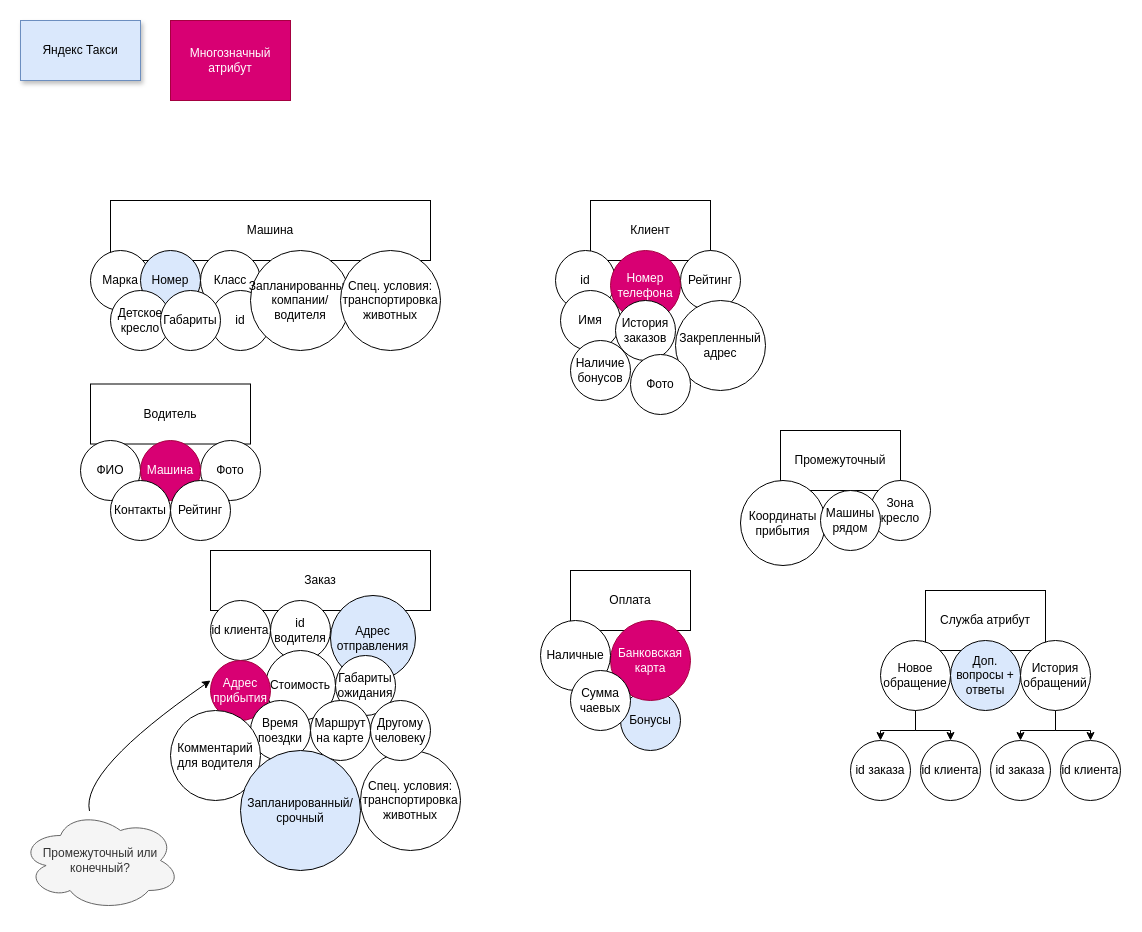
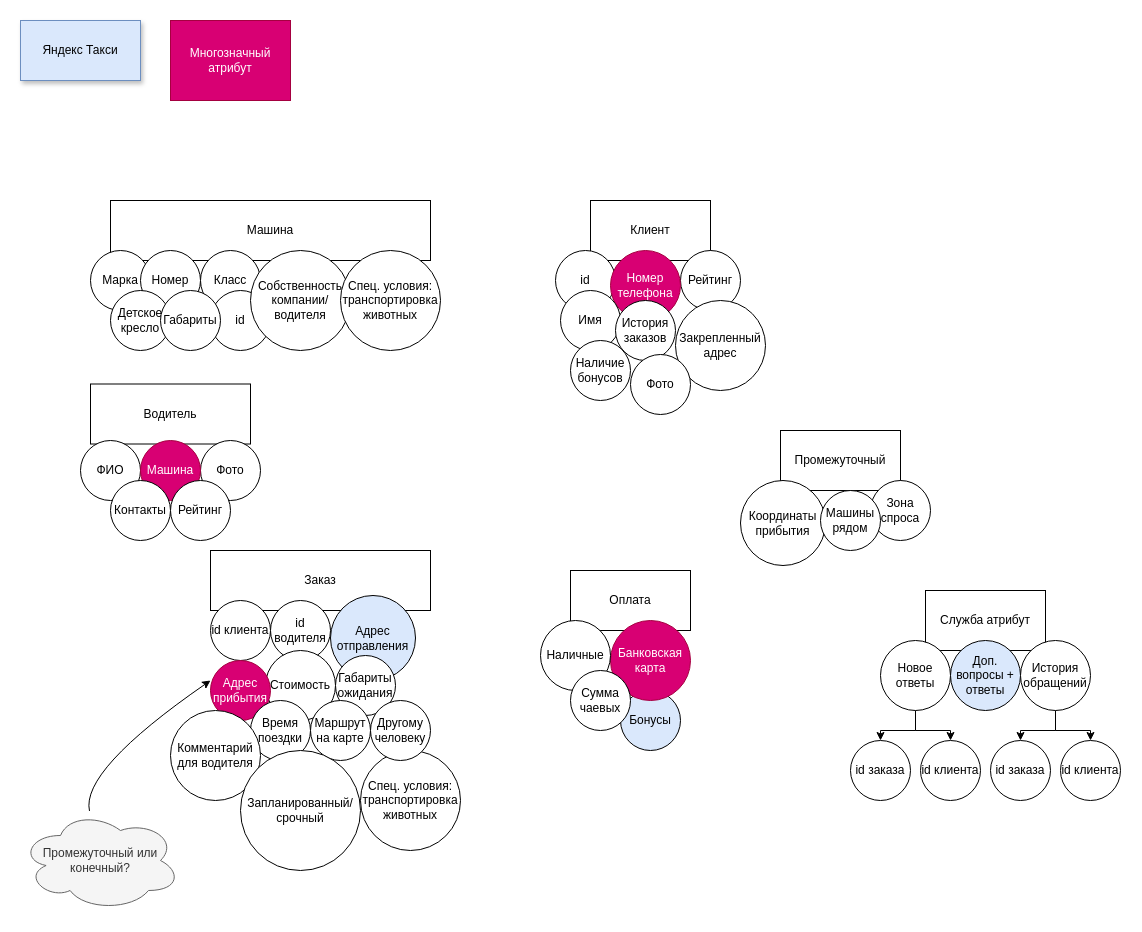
(171, 281) -> (171, 281)
(301, 301) -> (301, 301)
(901, 511) -> (901, 511)
(916, 676) -> (916, 676)
(301, 811) -> (301, 811)
